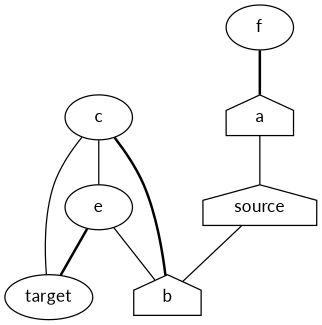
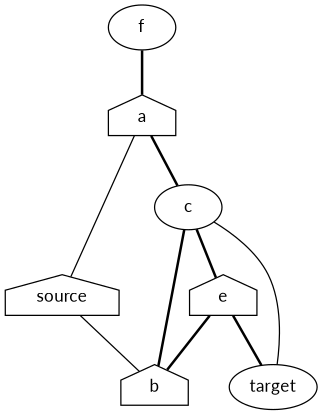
none -> (164, 161)
(99, 162) -> (206, 253)
(99, 207) -> (223, 297)
(134, 254) -> (188, 343)
